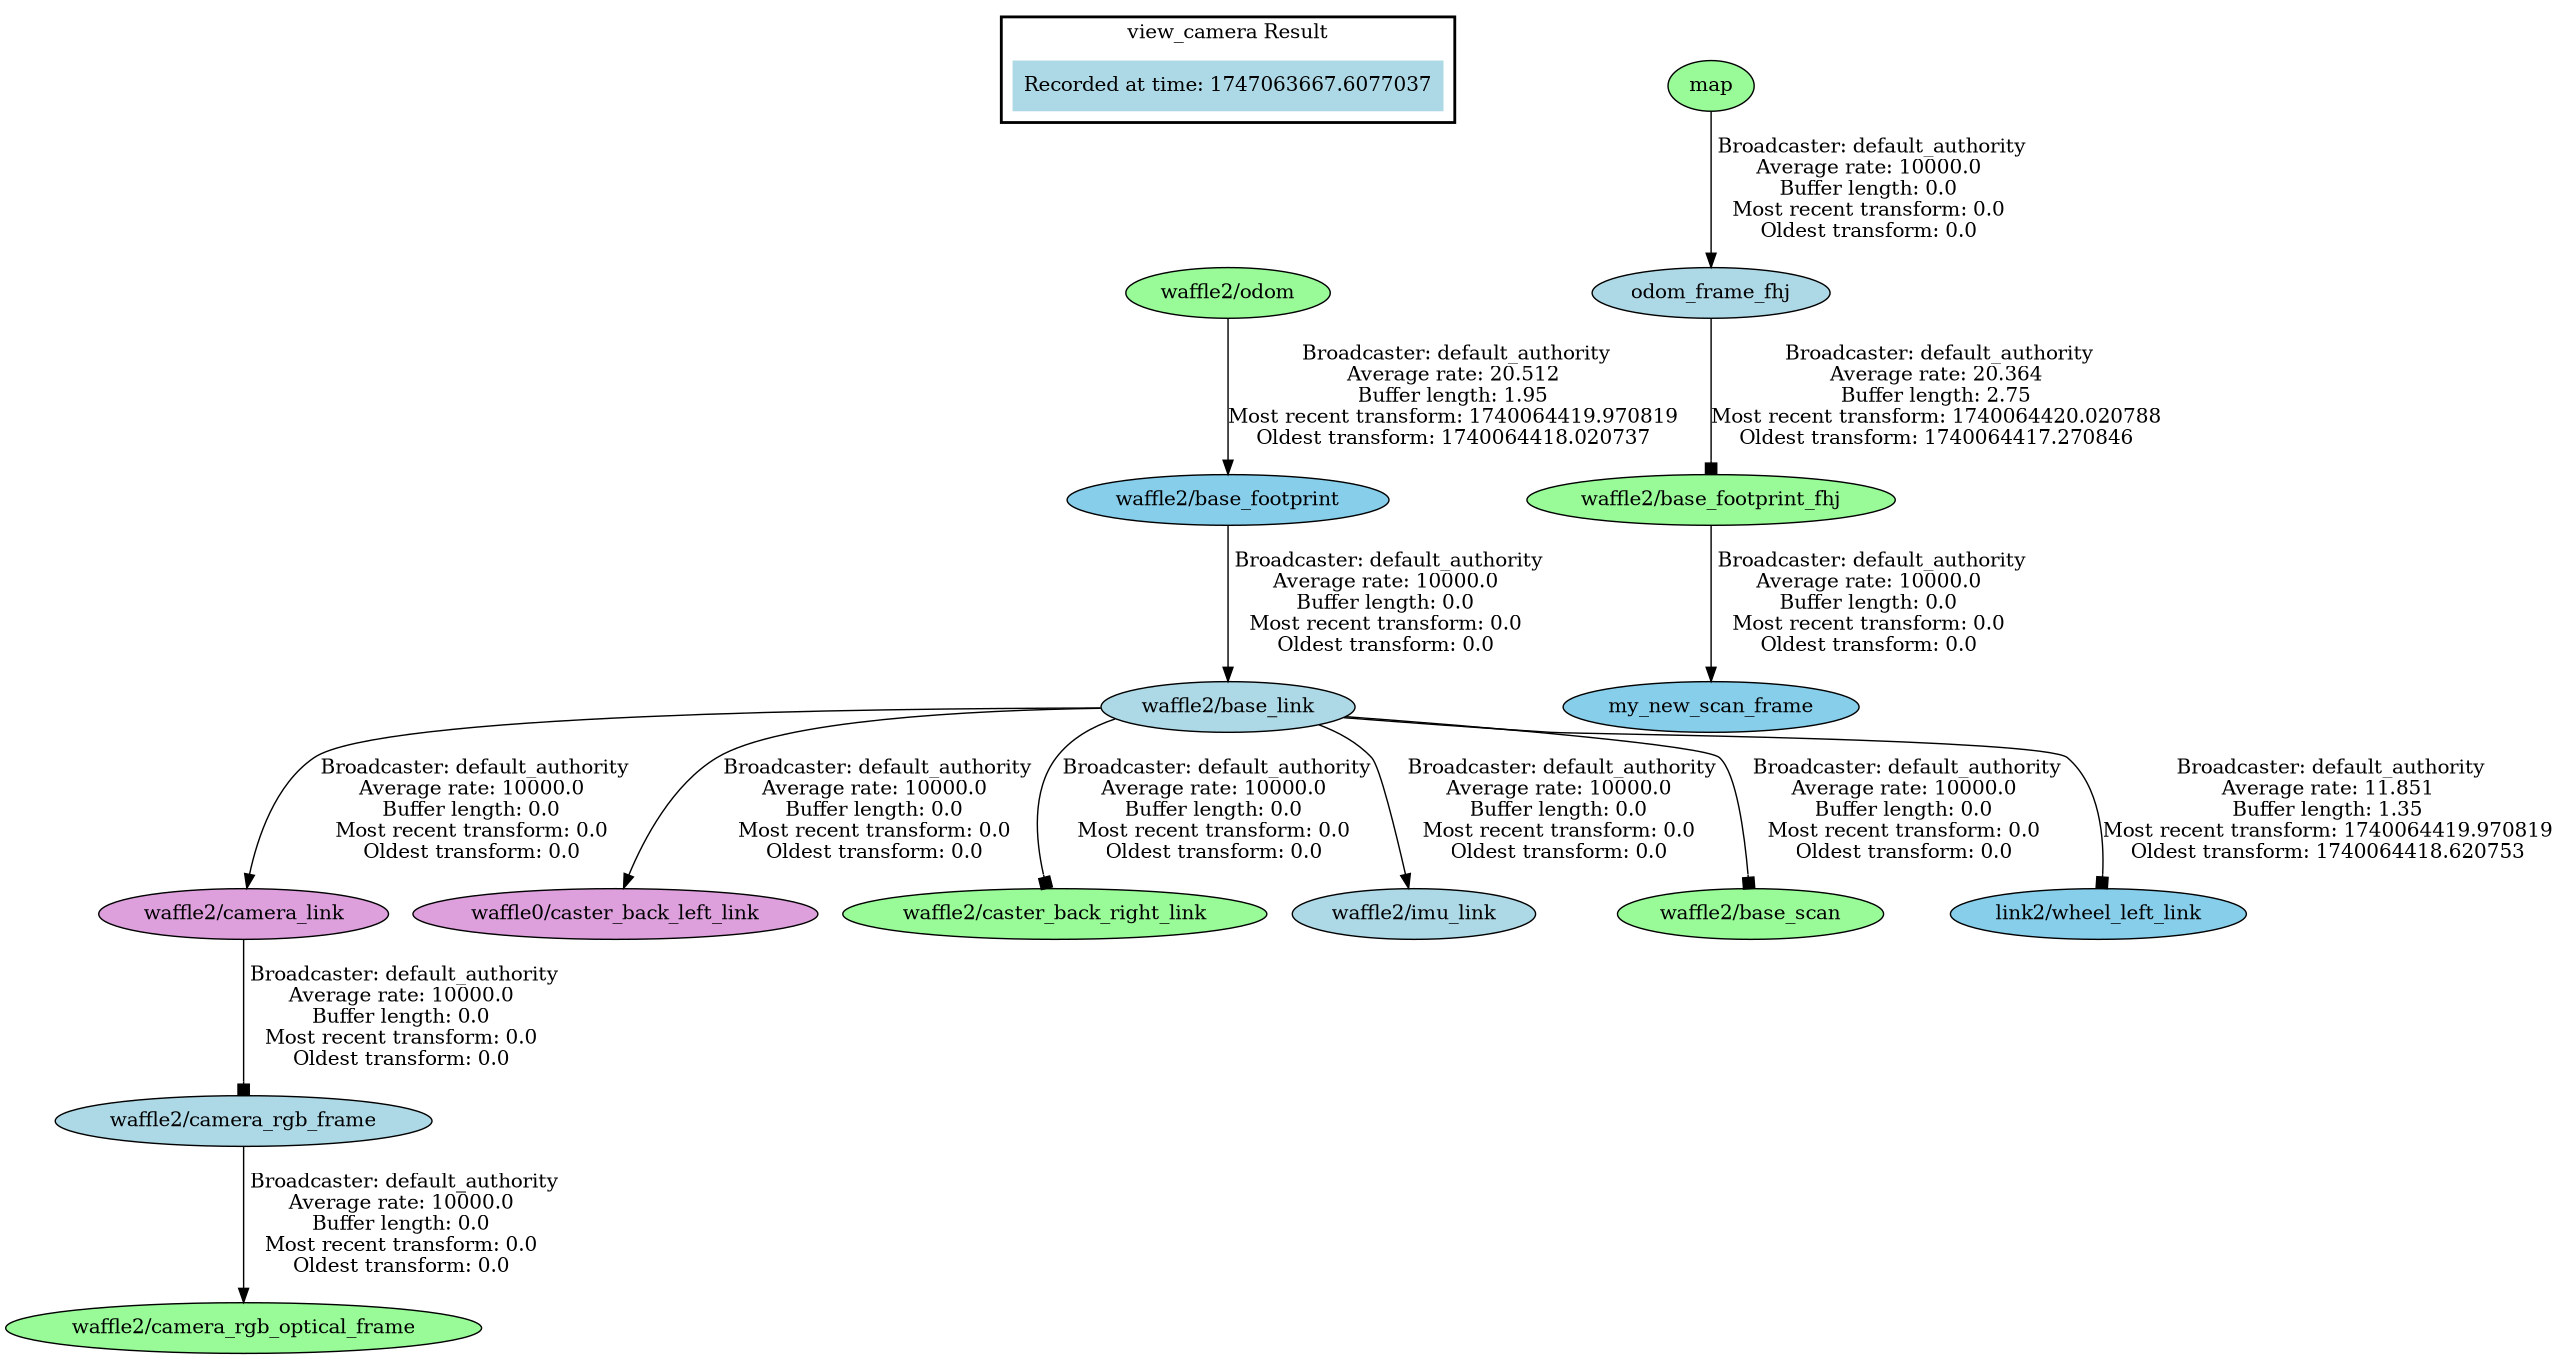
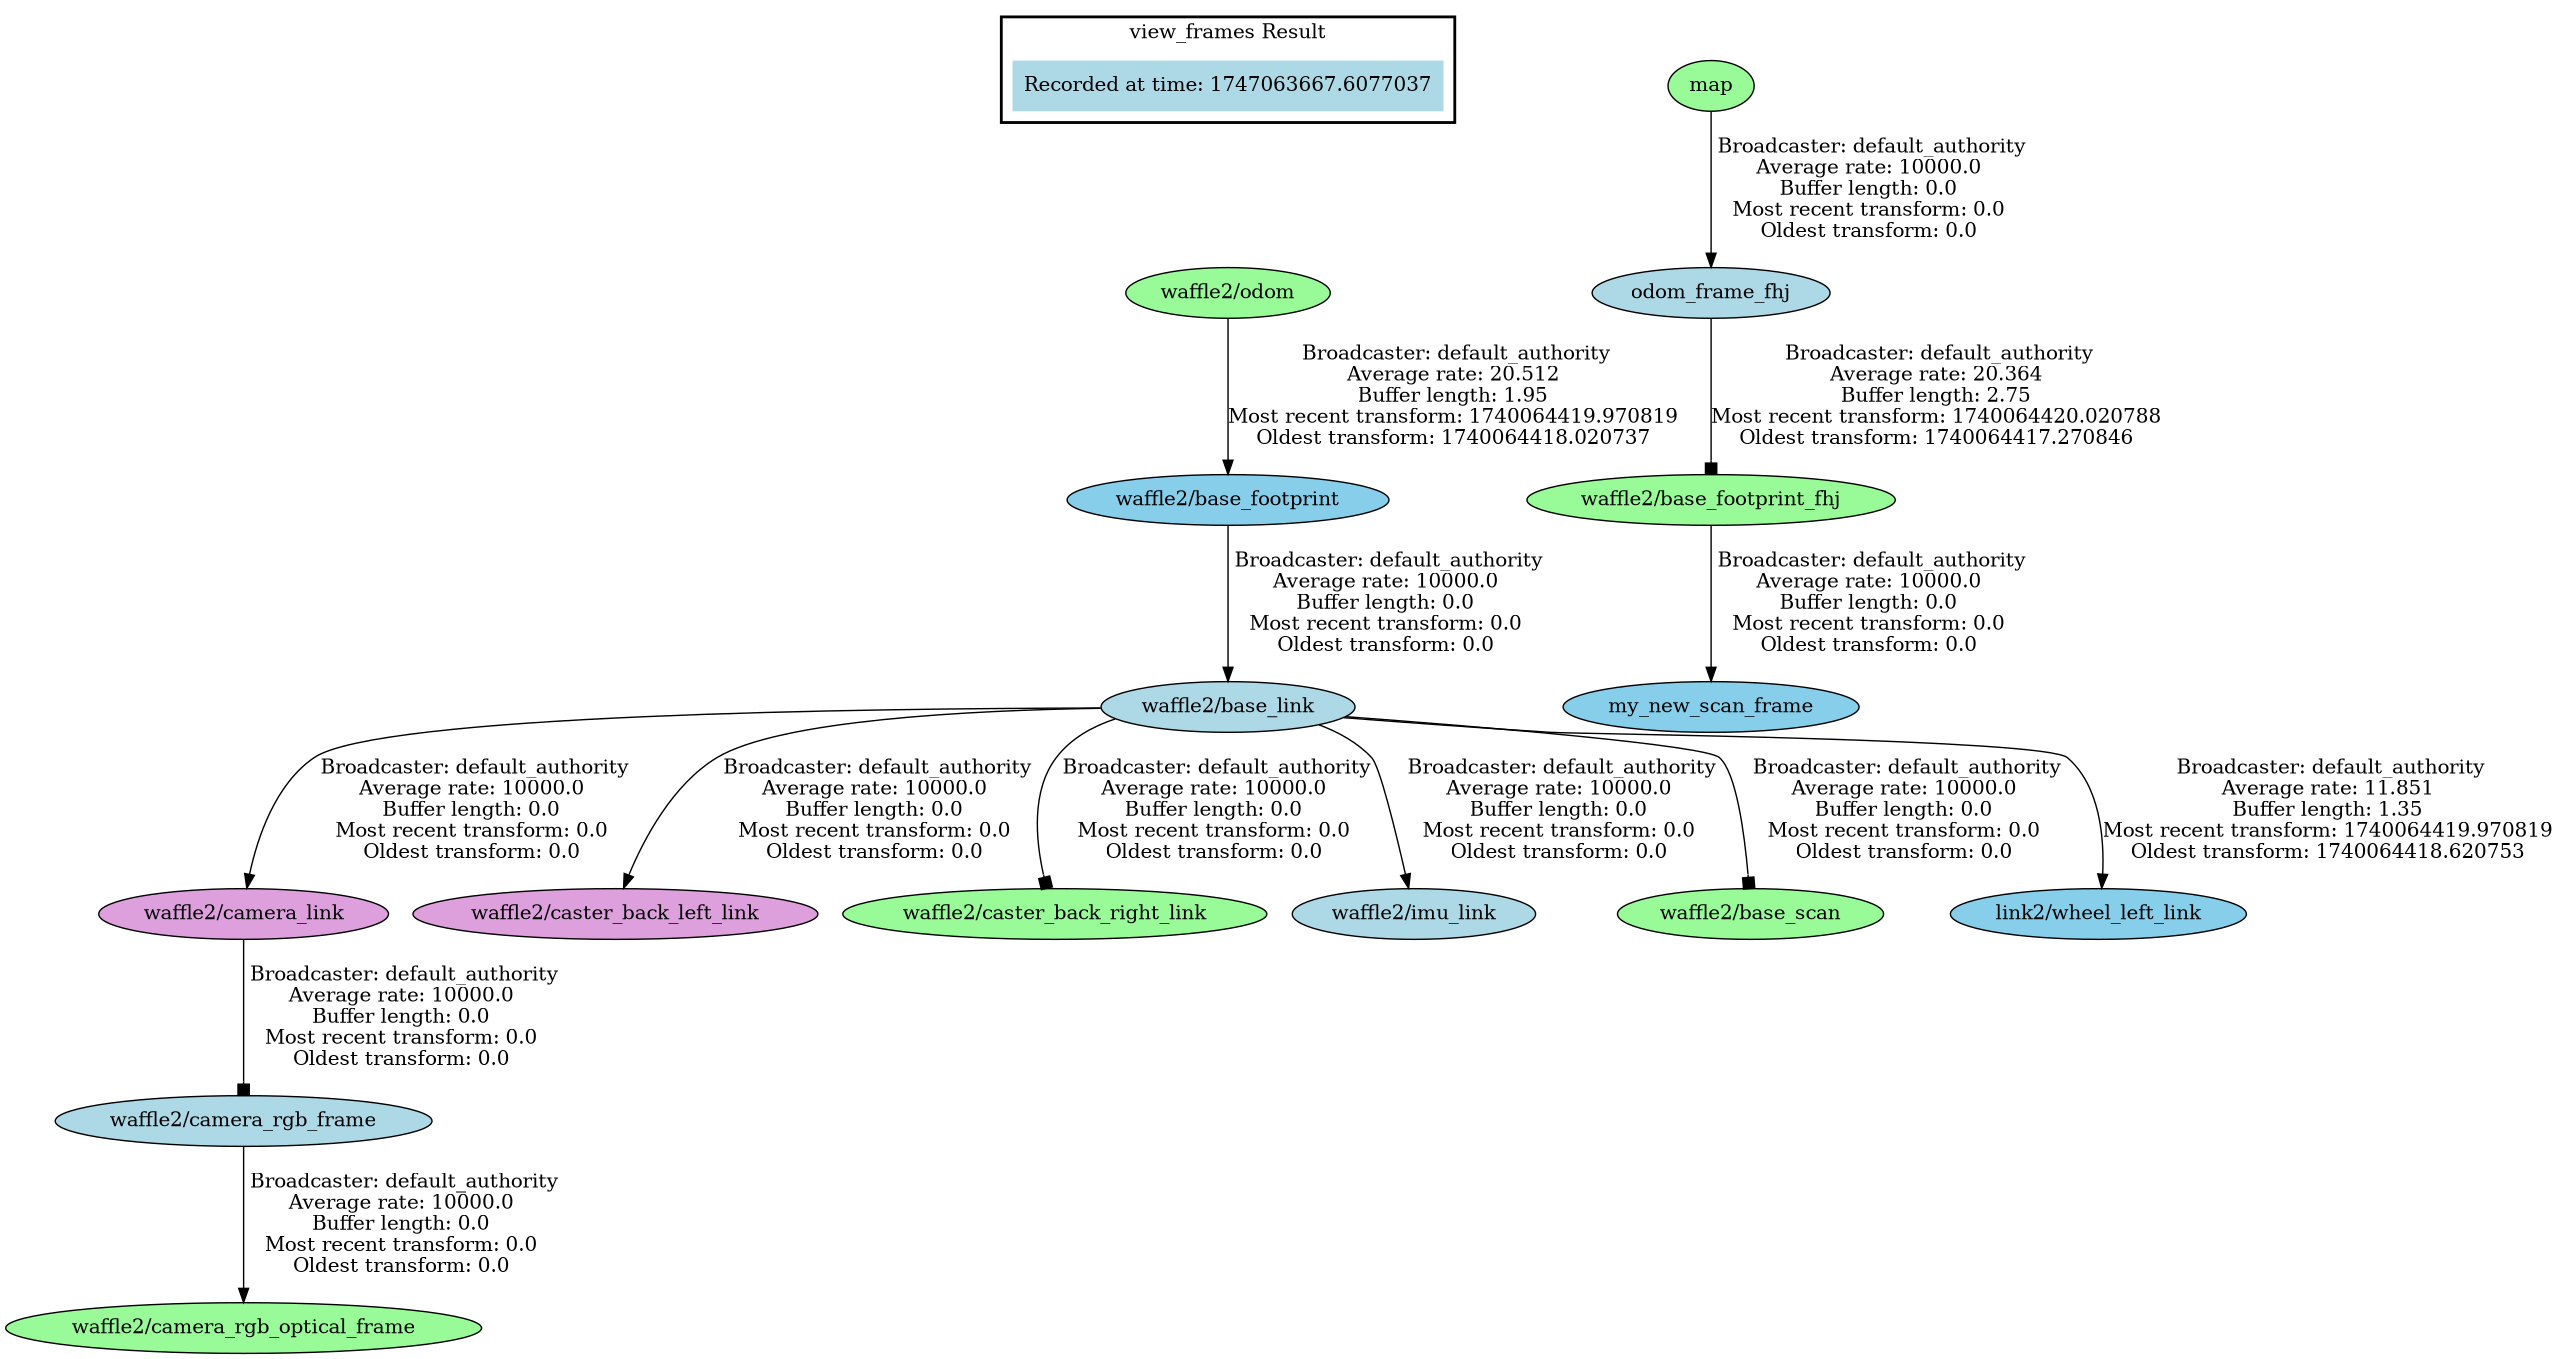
(1228, 33) -> (1228, 33)
(1769, 737) -> (1769, 737)
(615, 914) -> (615, 914)
